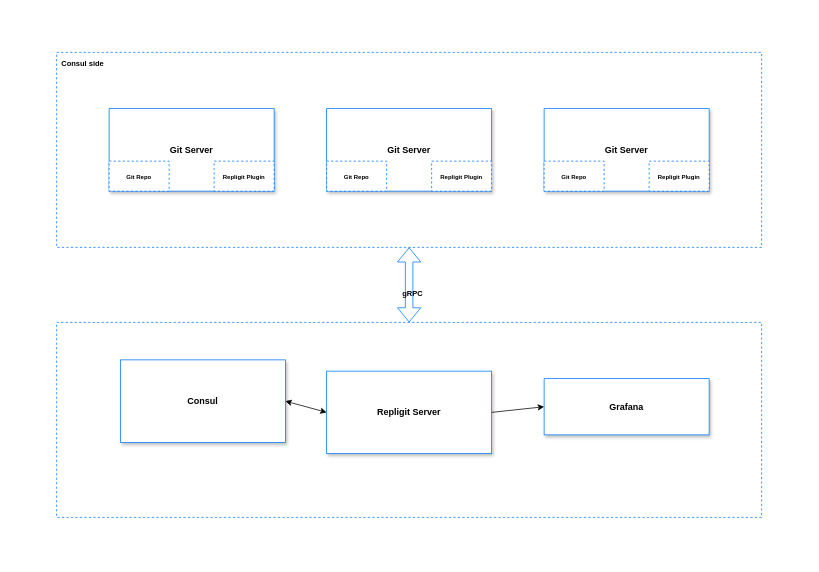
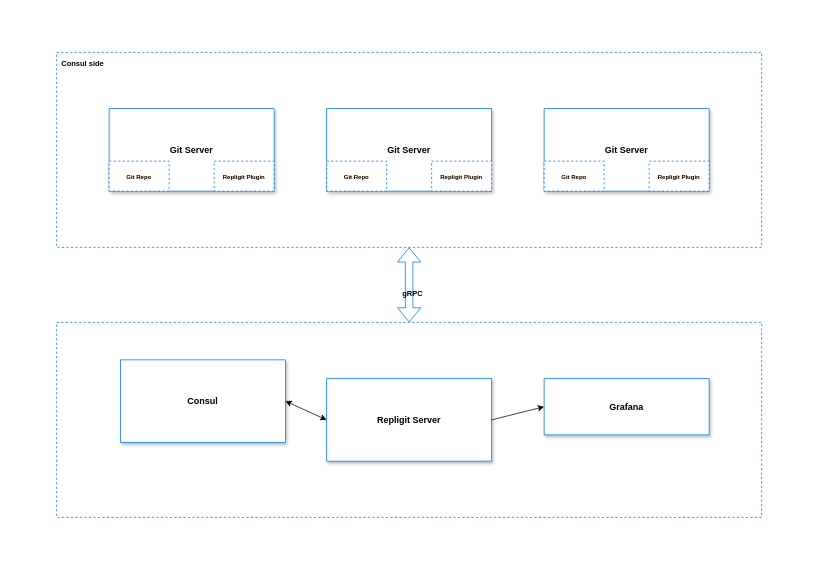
(409, 412) -> (409, 420)
